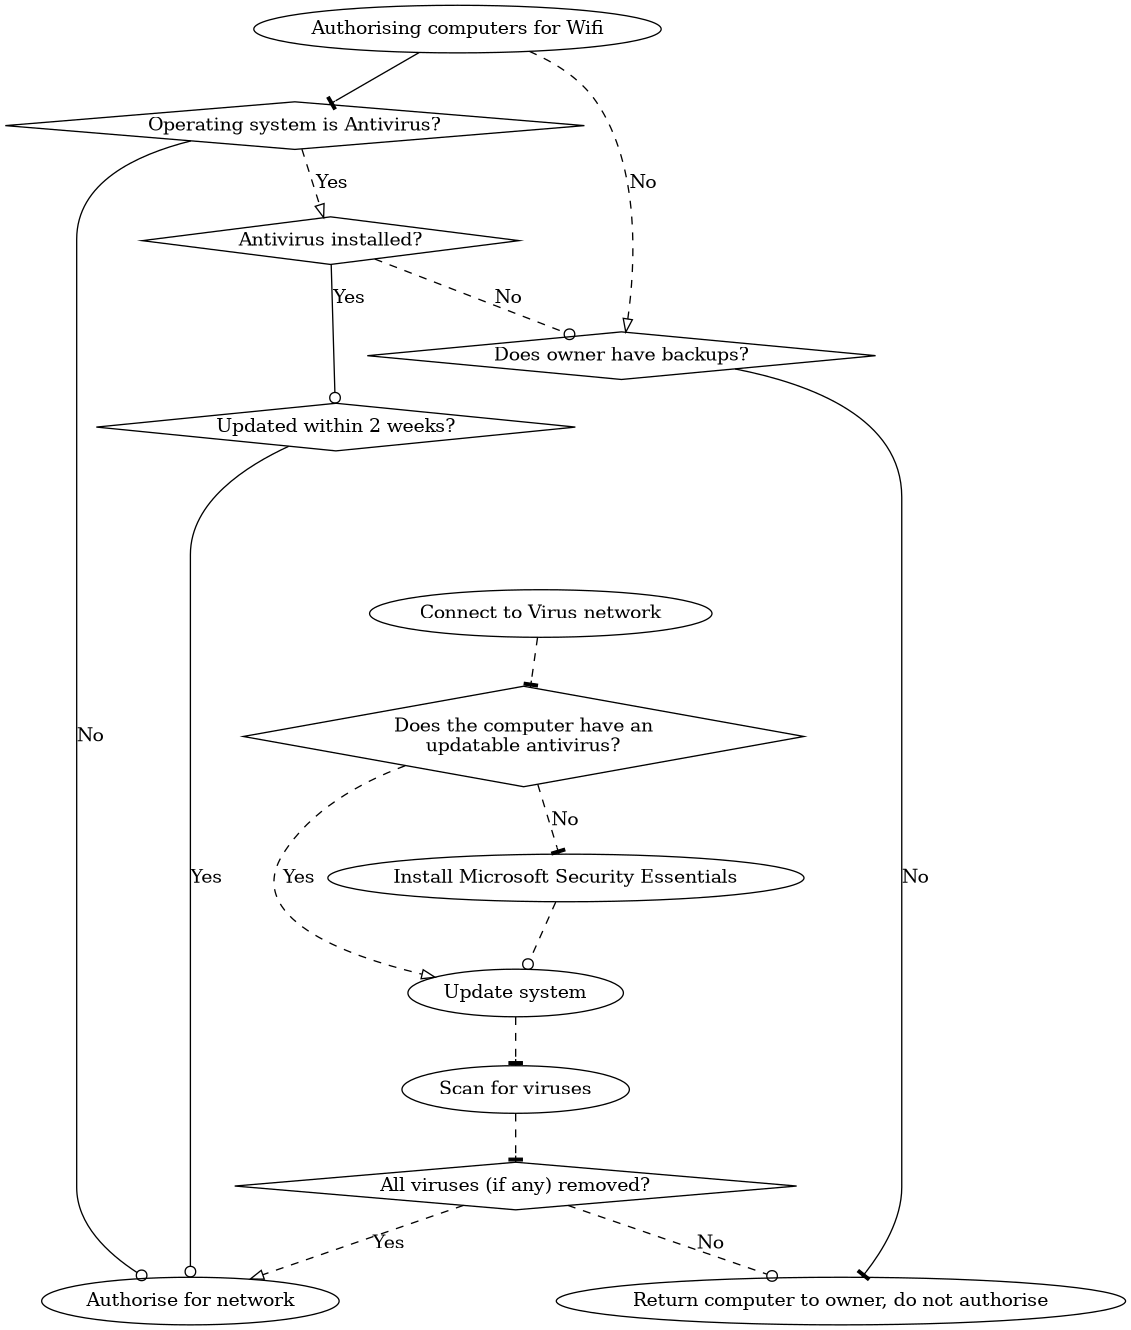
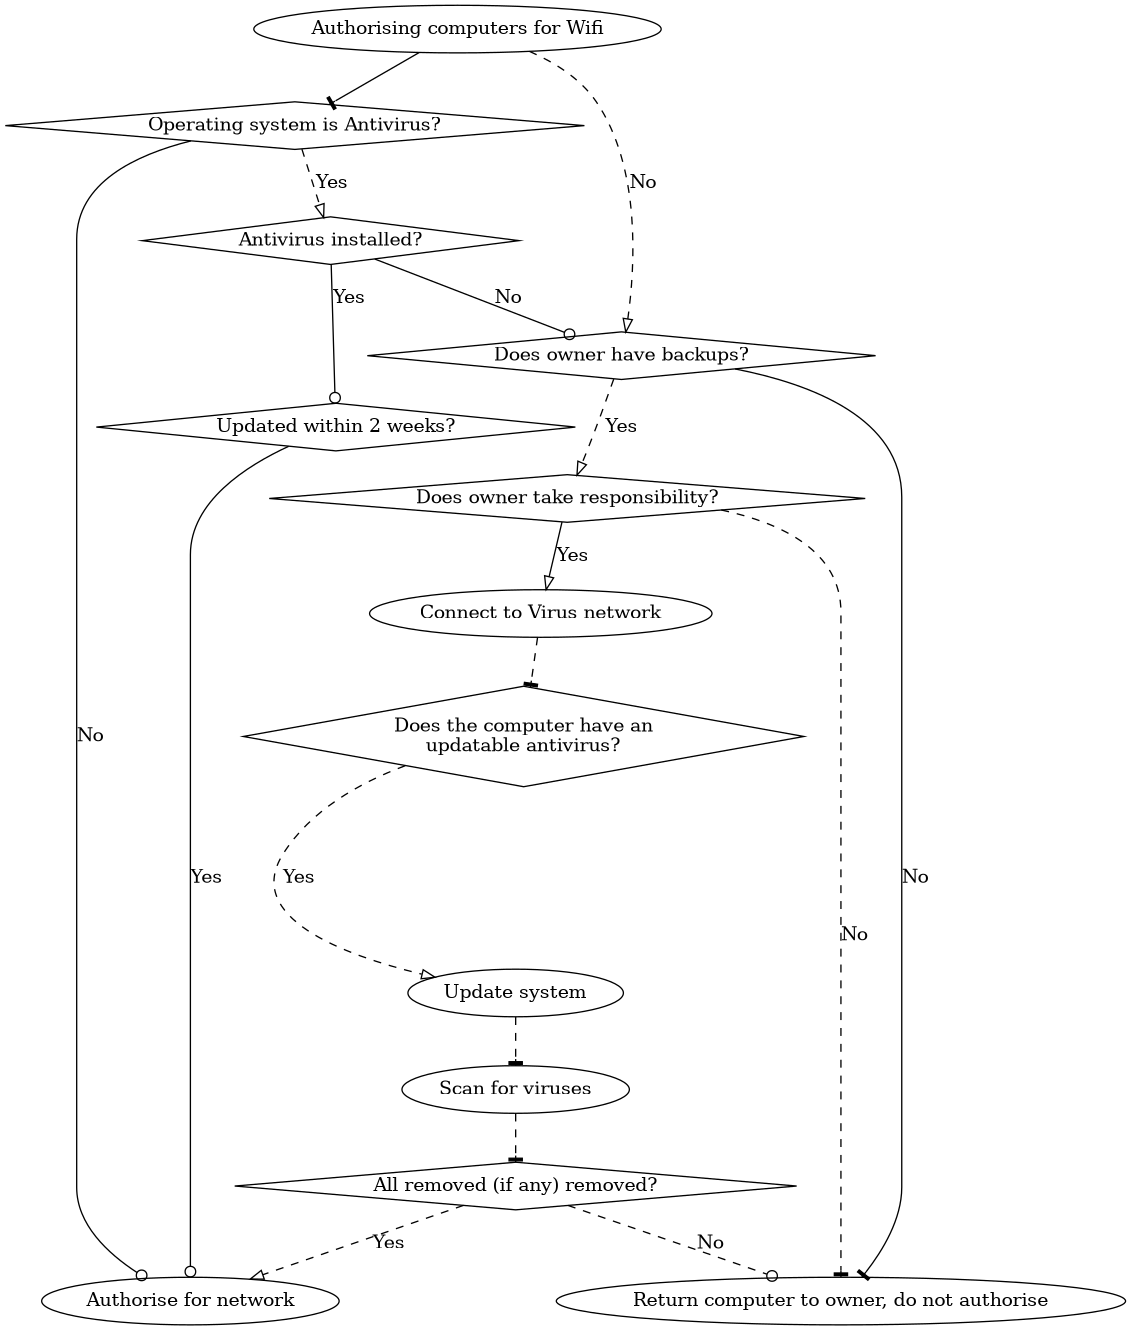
(470, 296) -> (470, 296)
none -> (567, 498)
(566, 878) -> none
(516, 1186) -> (516, 1186)
